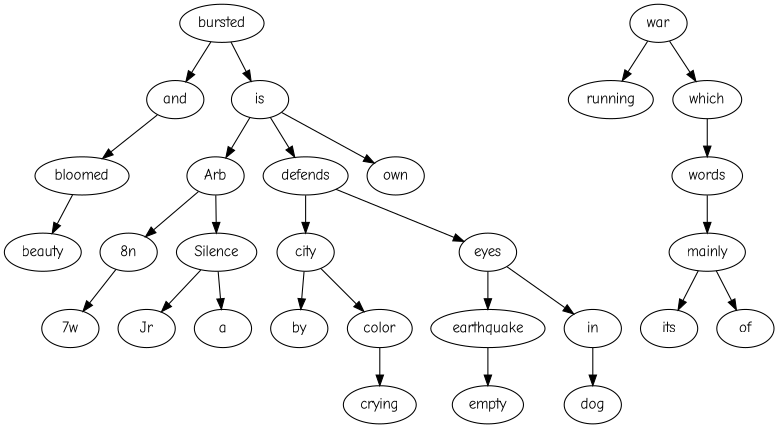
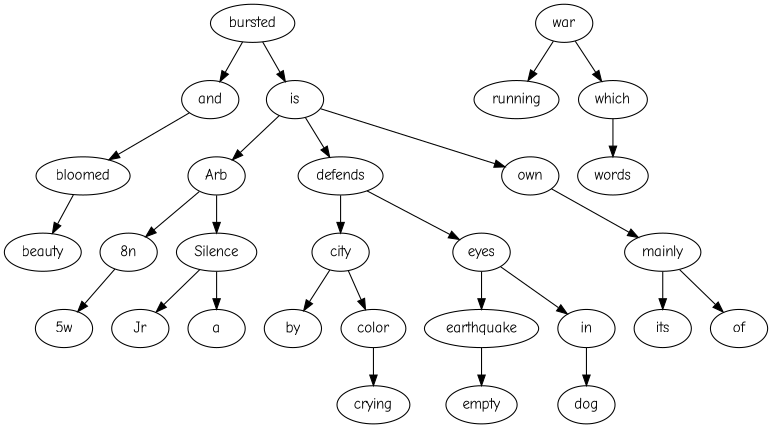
(707, 209) -> (590, 211)
(70, 329) -> (64, 329)
